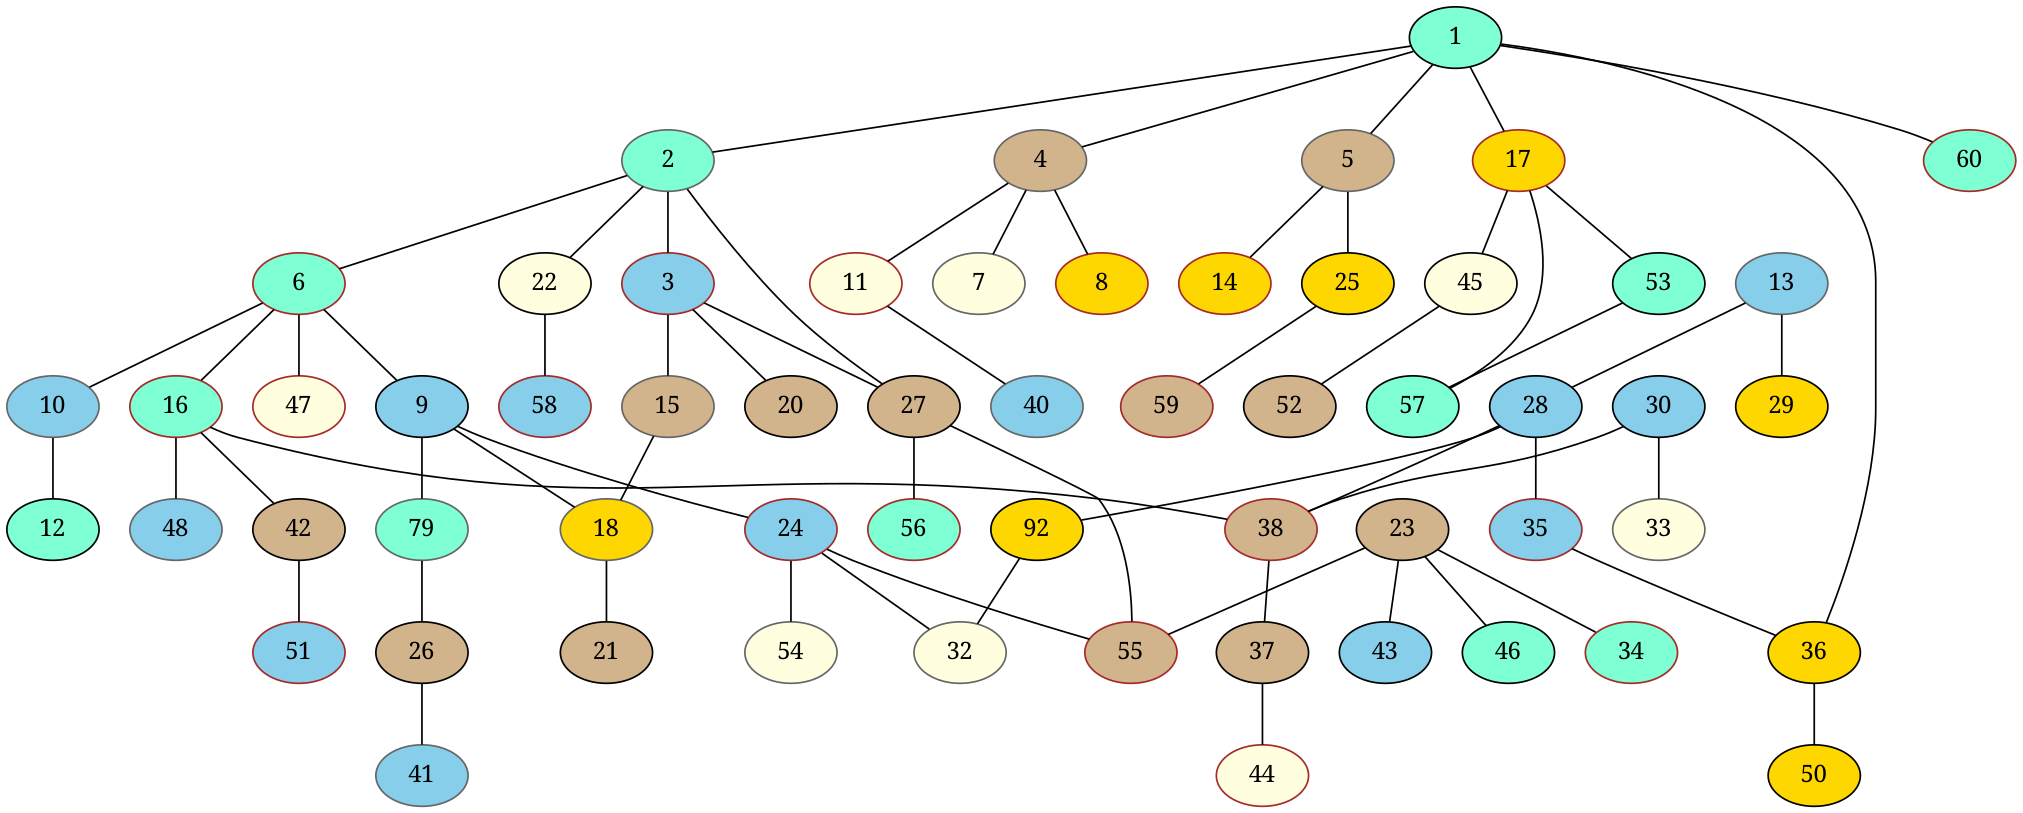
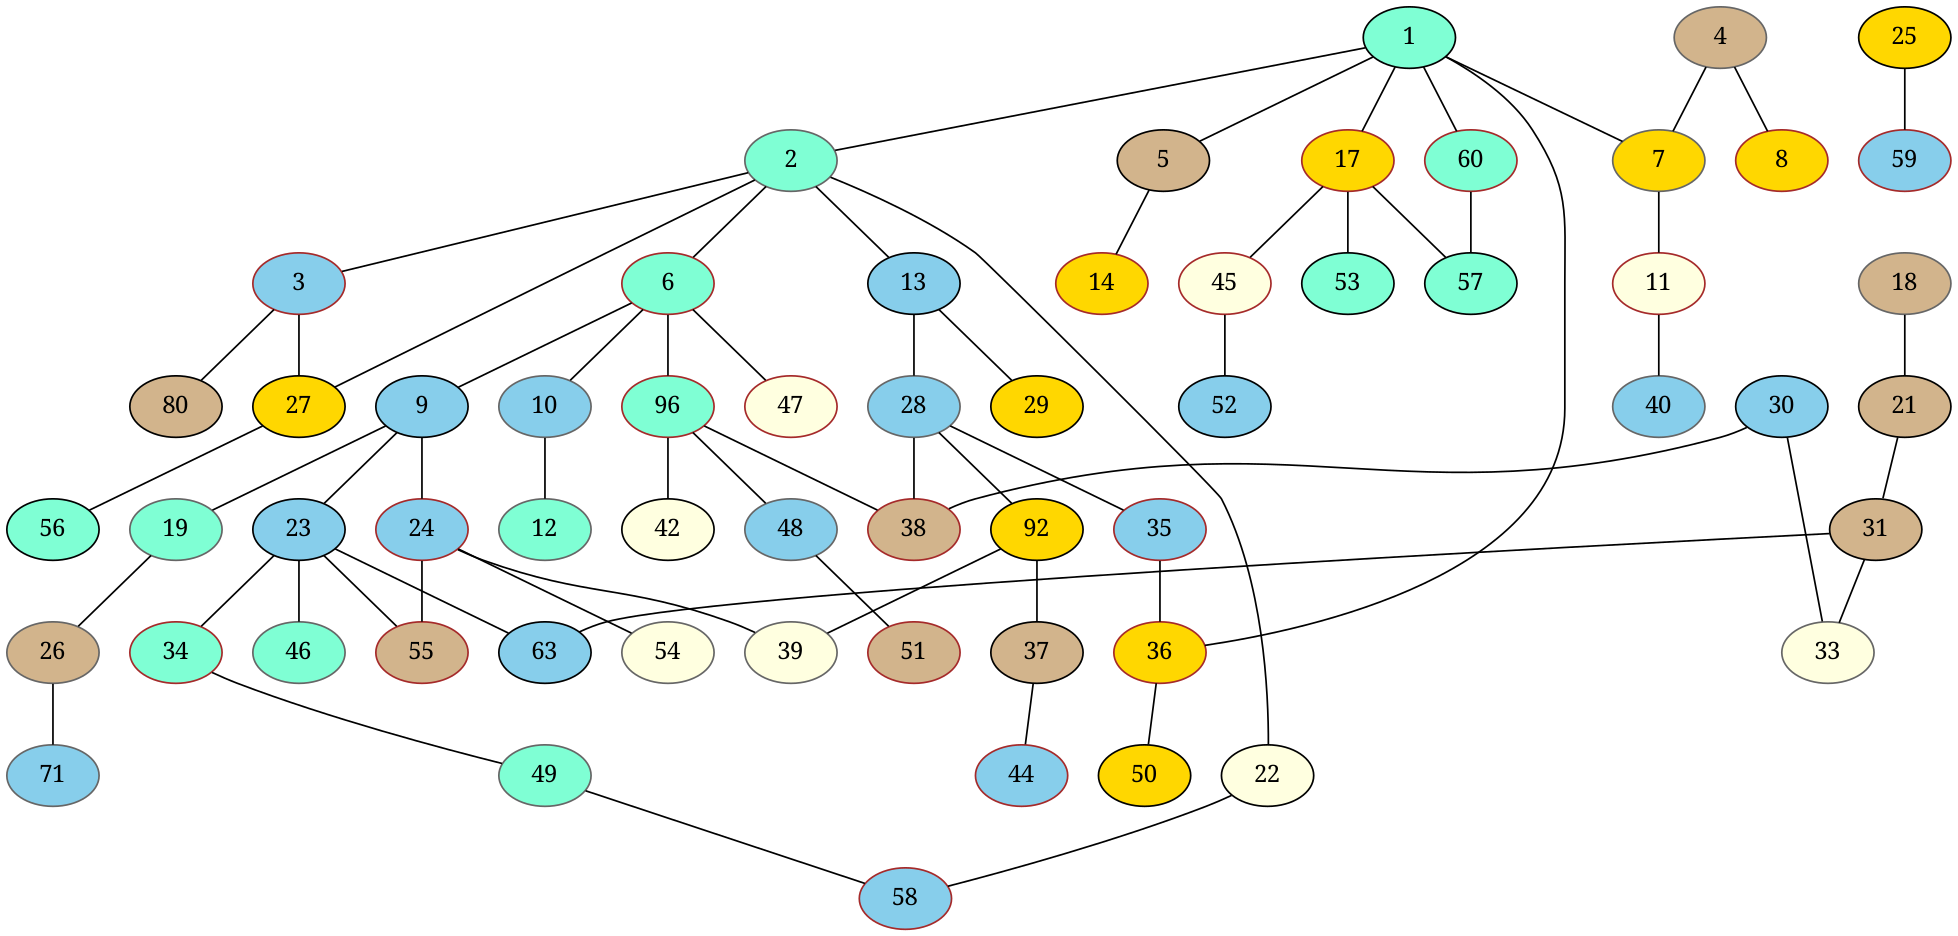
(1248, 99) -> (1534, 99)
(1348, 161) -> (1163, 161)
none -> (852, 222)
(948, 222) -> (1659, 222)
(1348, 222) -> none
(979, 284) -> (1659, 161)
(1471, 284) -> (1225, 284)
(1782, 284) -> (914, 284)
(1536, 345) -> (1471, 222)
(176, 407) -> (668, 407)
(668, 407) -> none
(791, 407) -> (176, 407)
(914, 407) -> (299, 407)
(1167, 407) -> (1905, 161)
(1290, 407) -> (1225, 407)
(1536, 407) -> (914, 407)
(514, 468) -> (361, 468)
(1069, 483) -> none
(53, 530) -> (545, 530)
(299, 530) -> (668, 530)
(422, 530) -> (176, 530)
(606, 530) -> (1905, 284)
(914, 530) -> (53, 530)
(1403, 530) -> (299, 530)
none -> (1876, 530)
(1268, 579) -> (1037, 591)
(299, 591) -> (845, 584)
(299, 653) -> (914, 653)
(422, 653) -> (53, 653)
(960, 653) -> (791, 653)
(1385, 653) -> (545, 653)
(1508, 653) -> (299, 653)
(1814, 653) -> (1160, 653)
(422, 776) -> (53, 776)
none -> (545, 776)
(1262, 776) -> (1022, 776)
